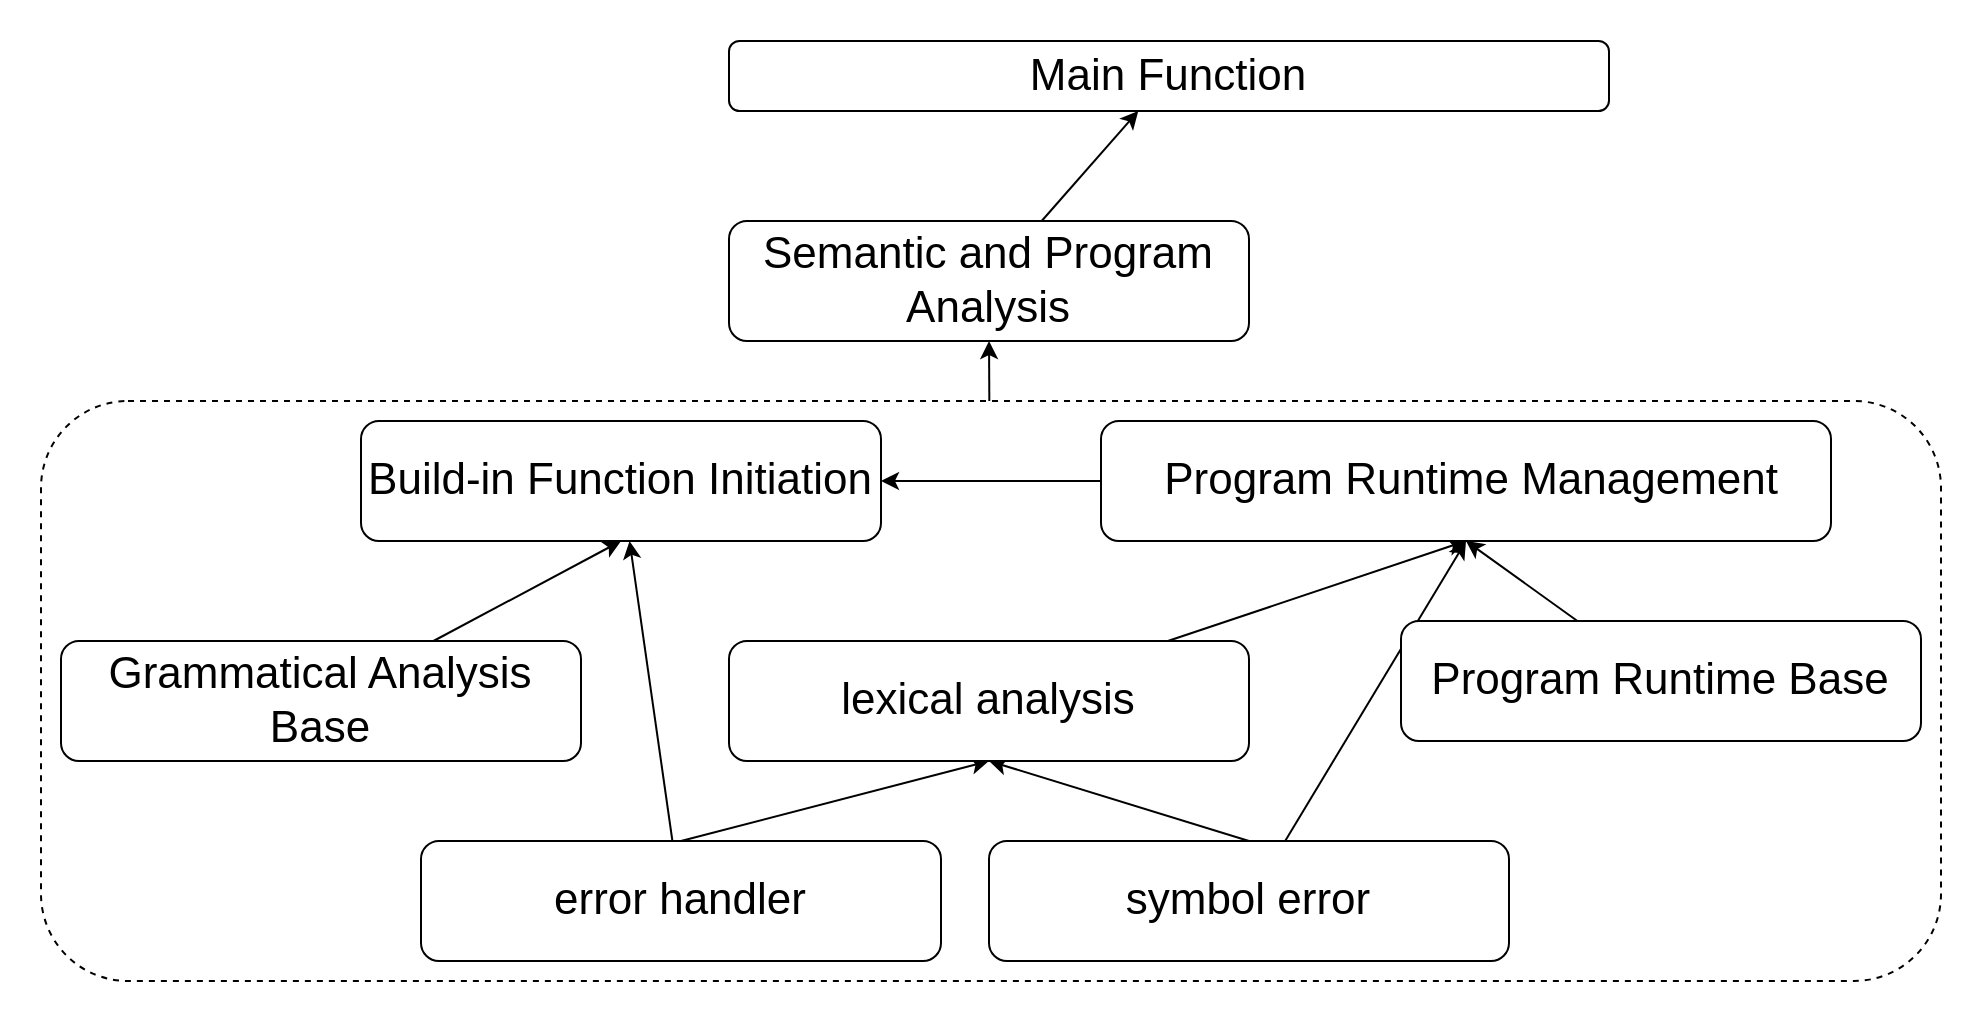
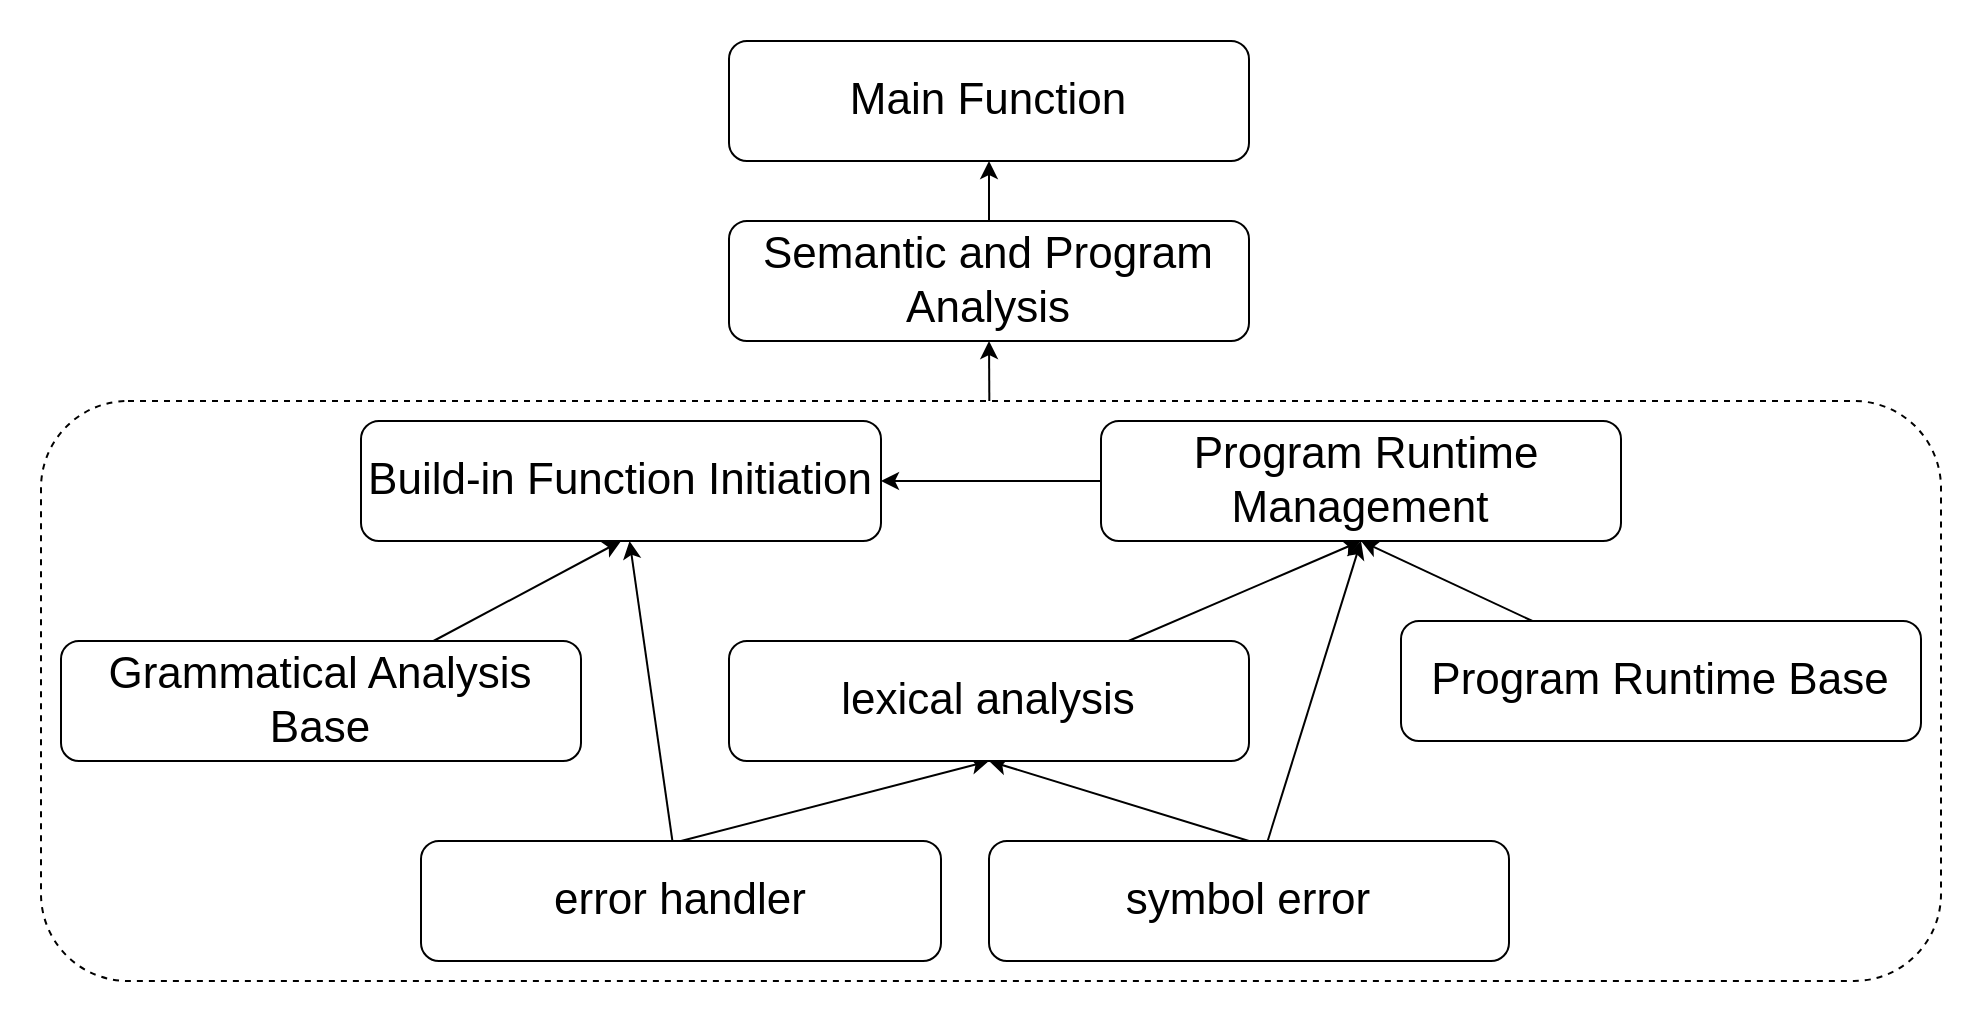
(1169, 76) -> (989, 101)
(1466, 481) -> (1361, 481)
